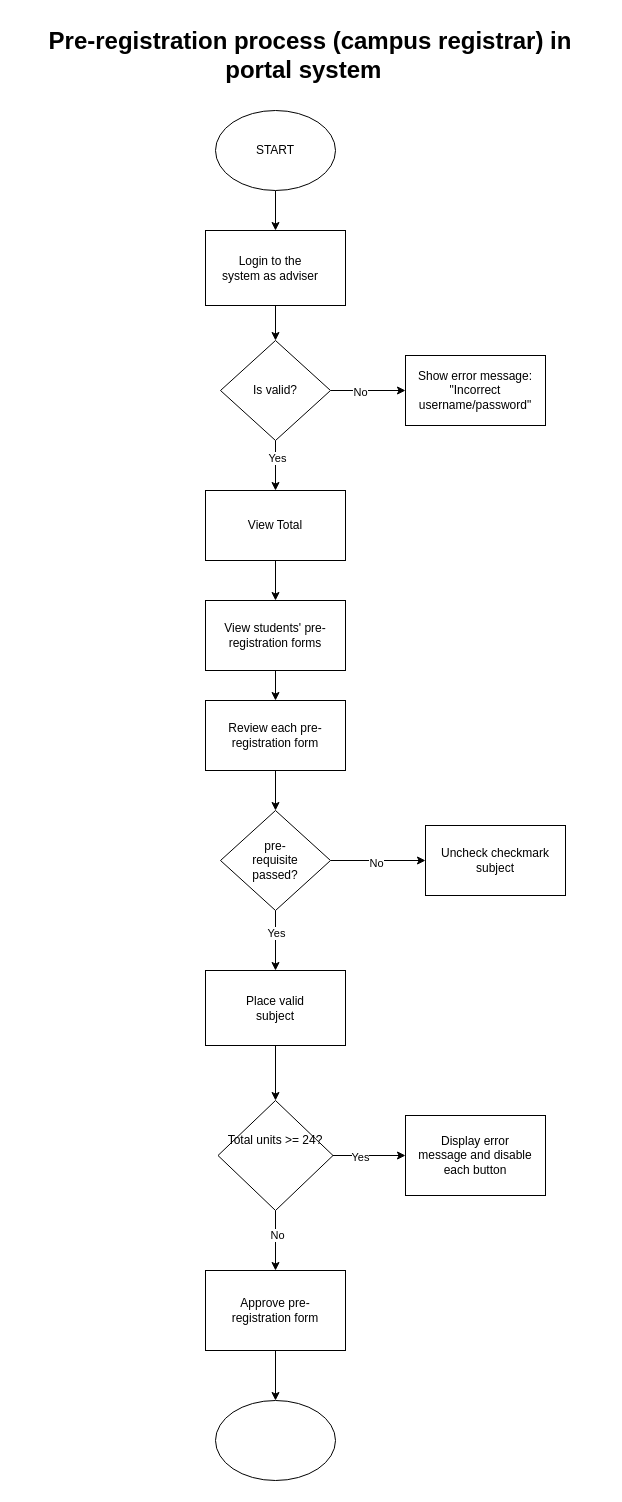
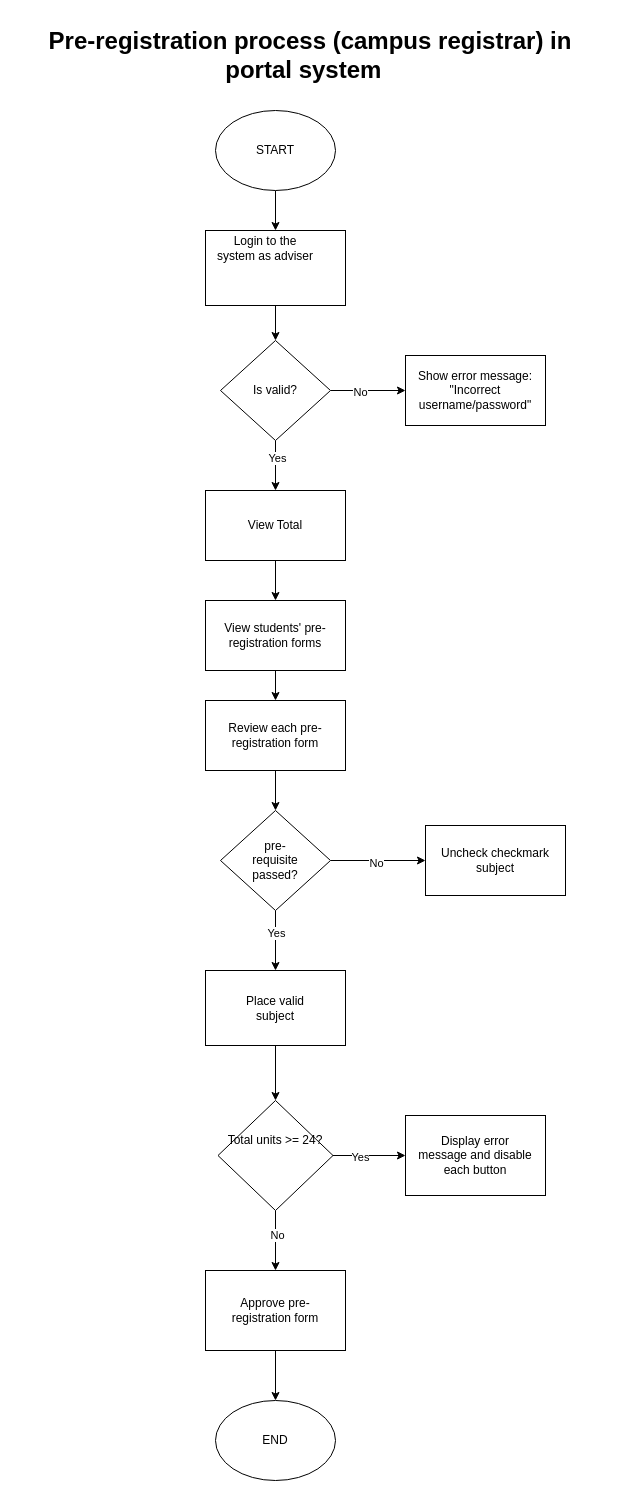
(271, 268) -> (266, 248)
none -> (276, 1441)
